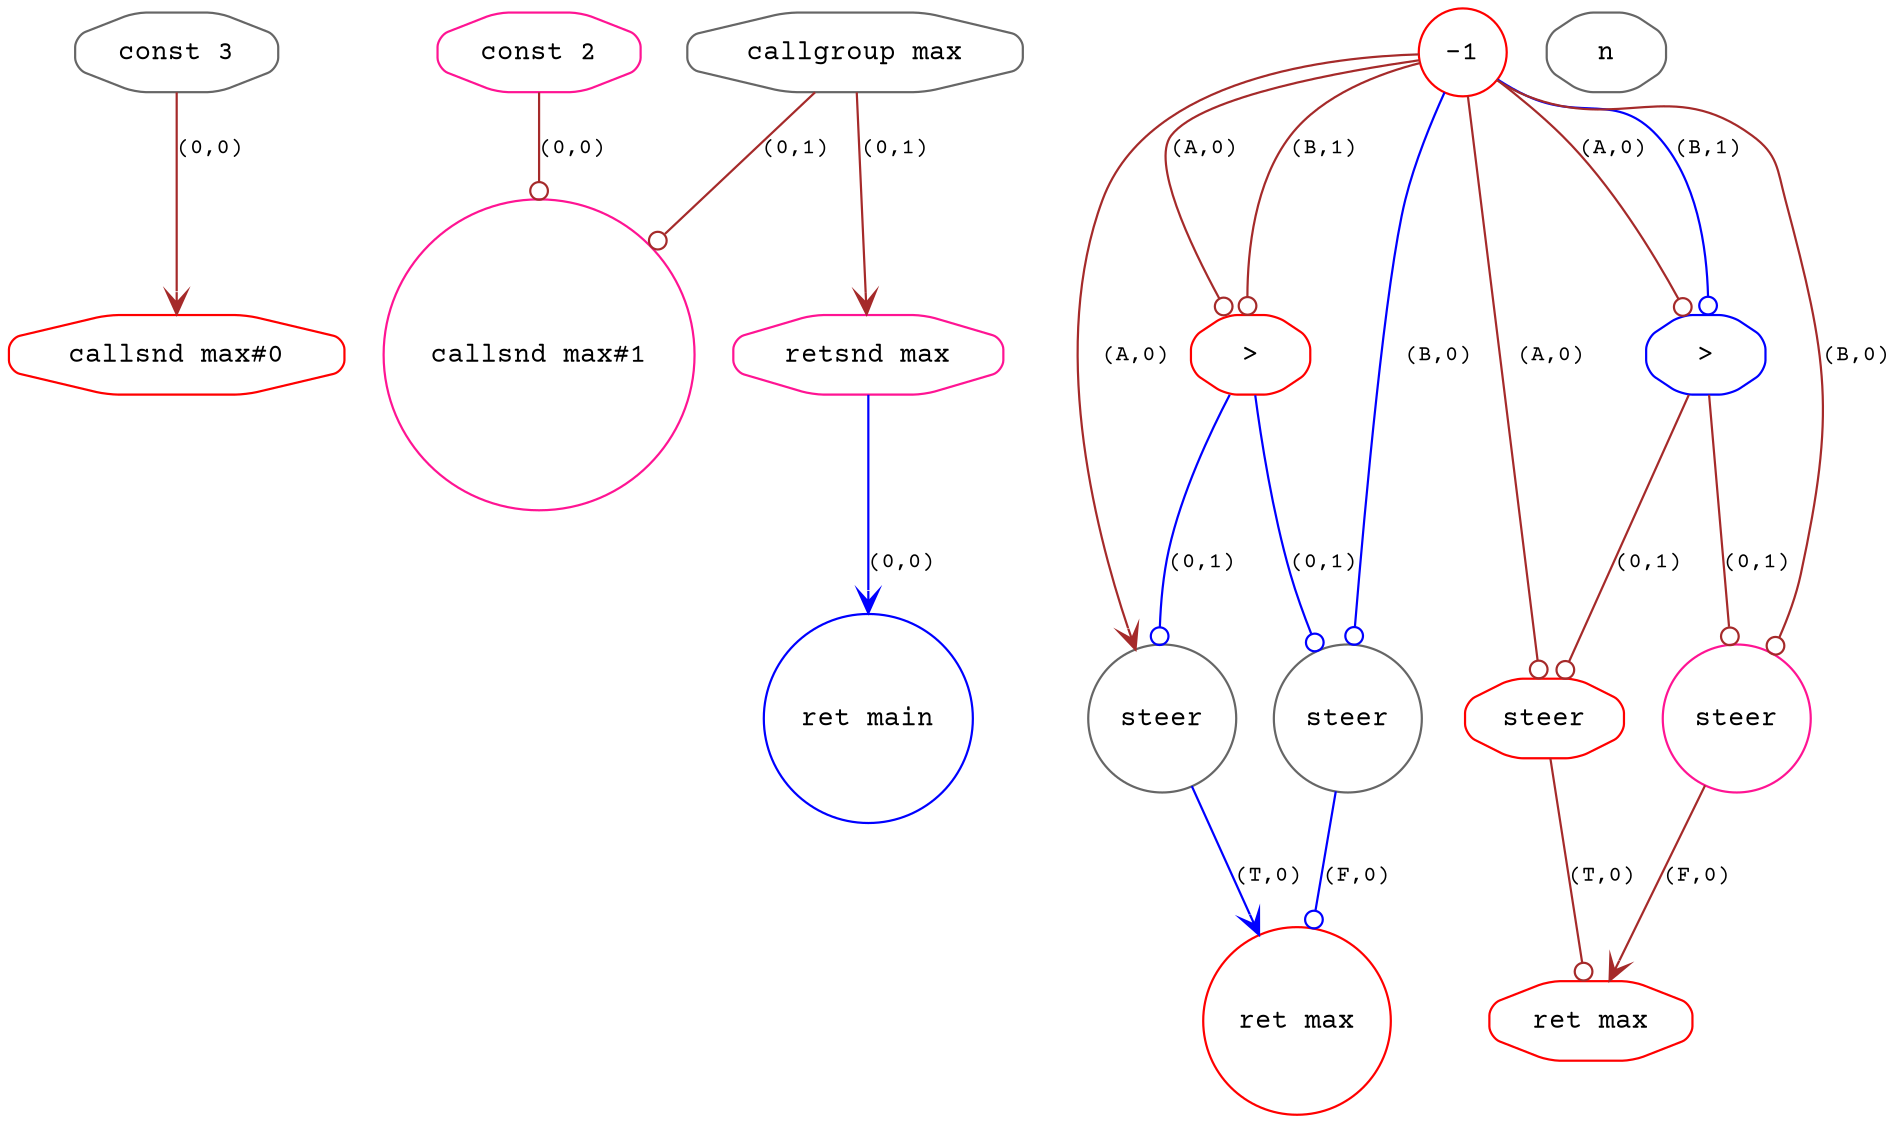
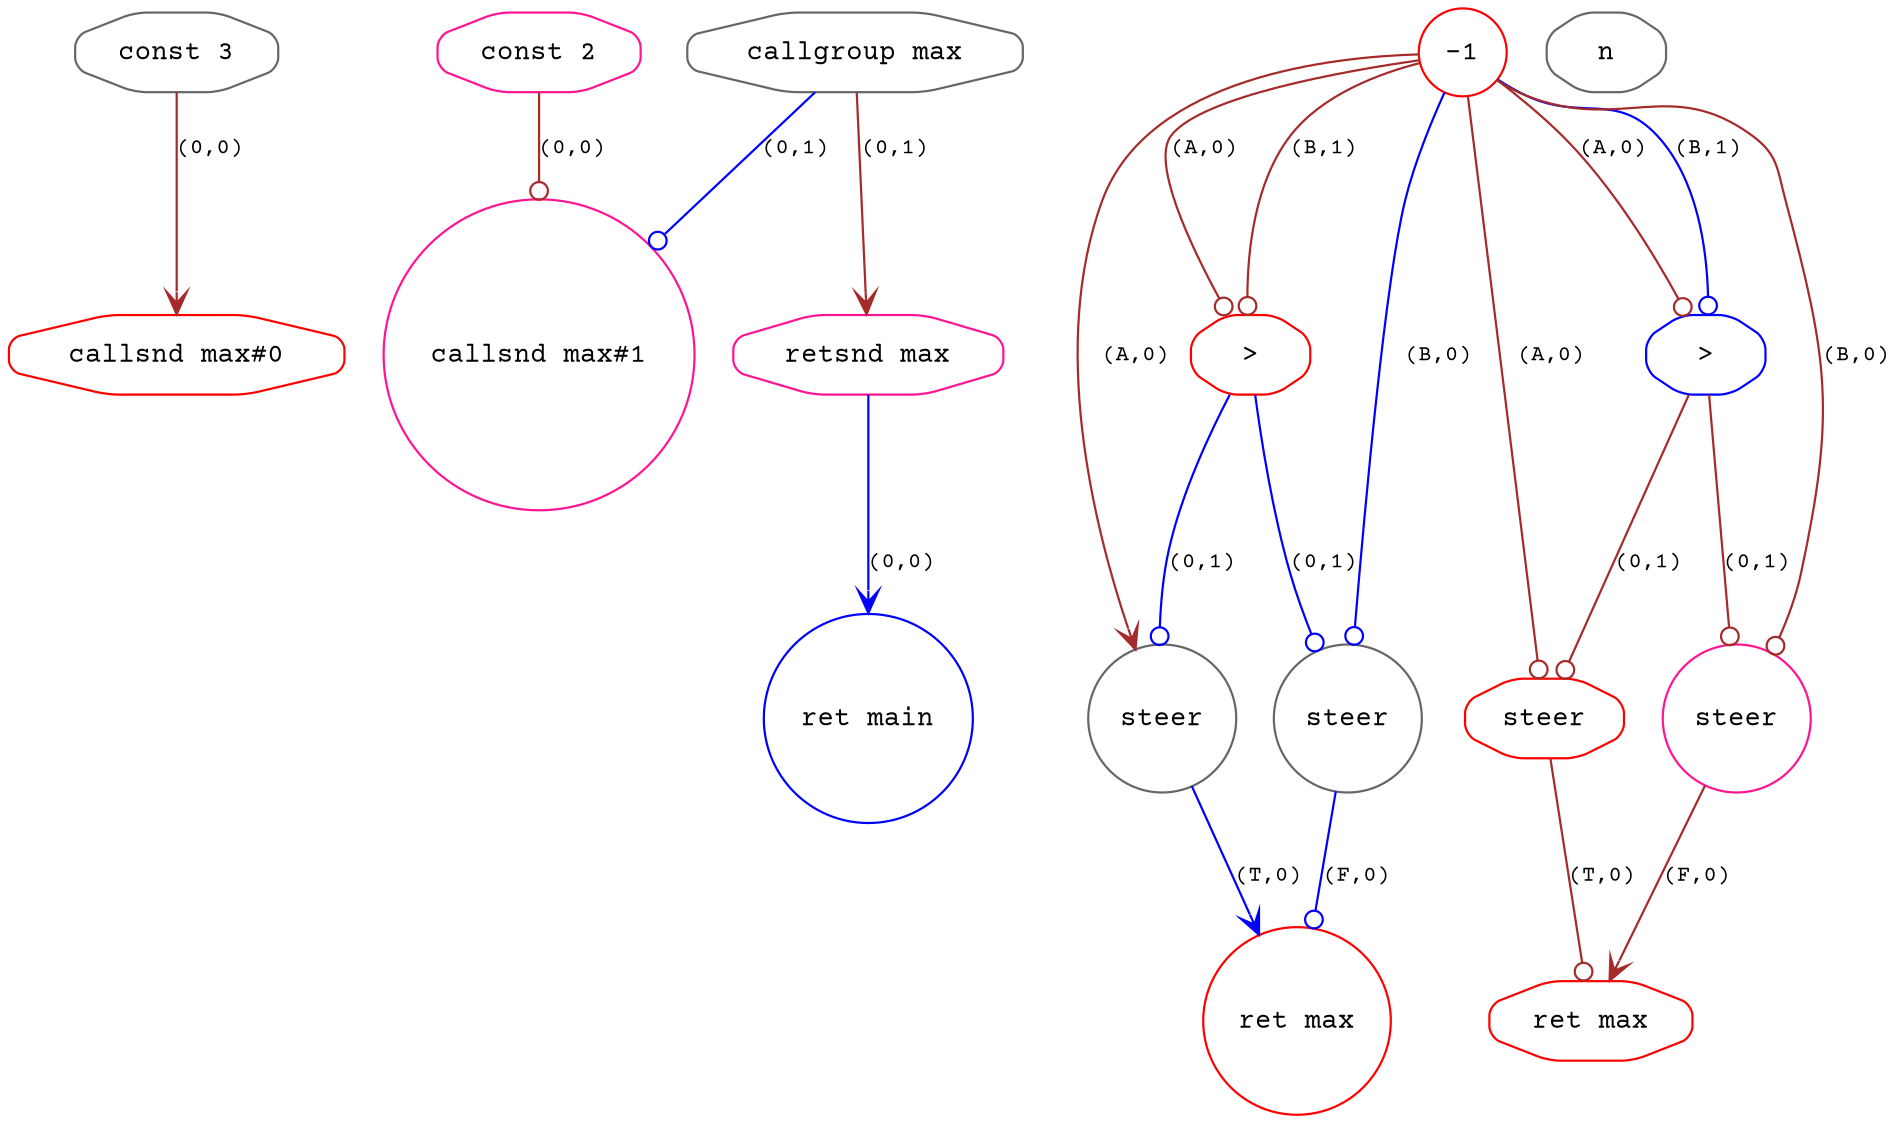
(740, 163) -> (740, 163)
